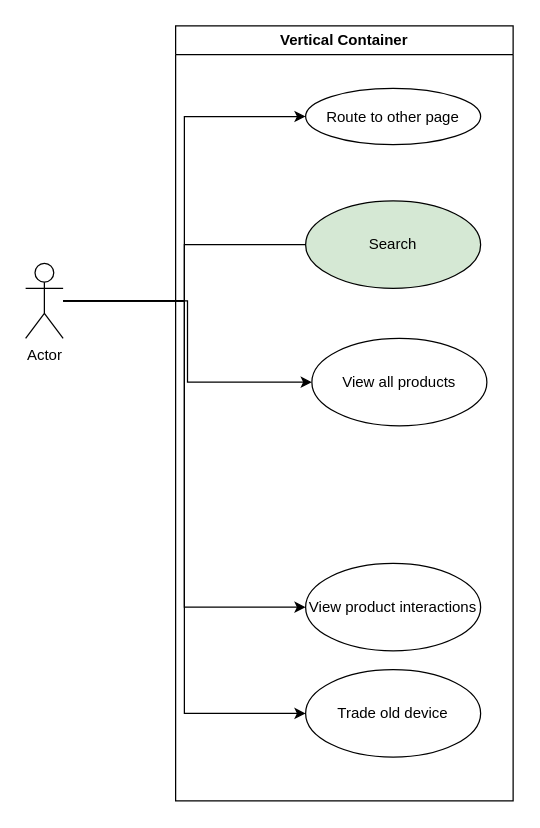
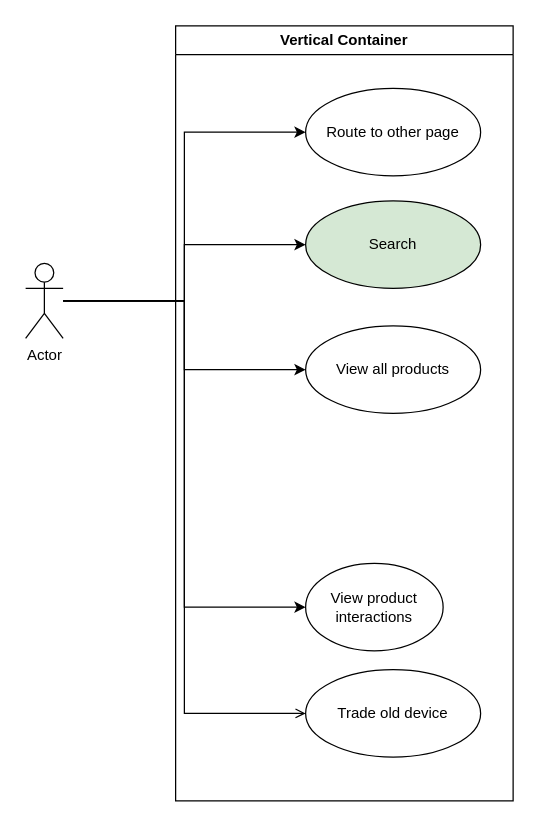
(393, 116) -> (393, 132)
(299, 244) -> (296, 244)
(399, 382) -> (393, 369)
(393, 607) -> (374, 607)
(296, 713) -> (298, 713)
